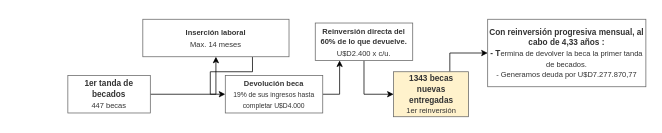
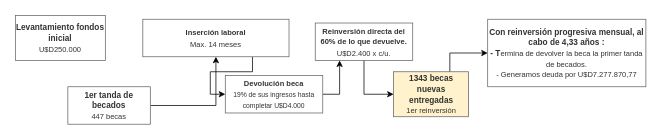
none -> (60, 38)
(109, 94) -> (109, 105)
